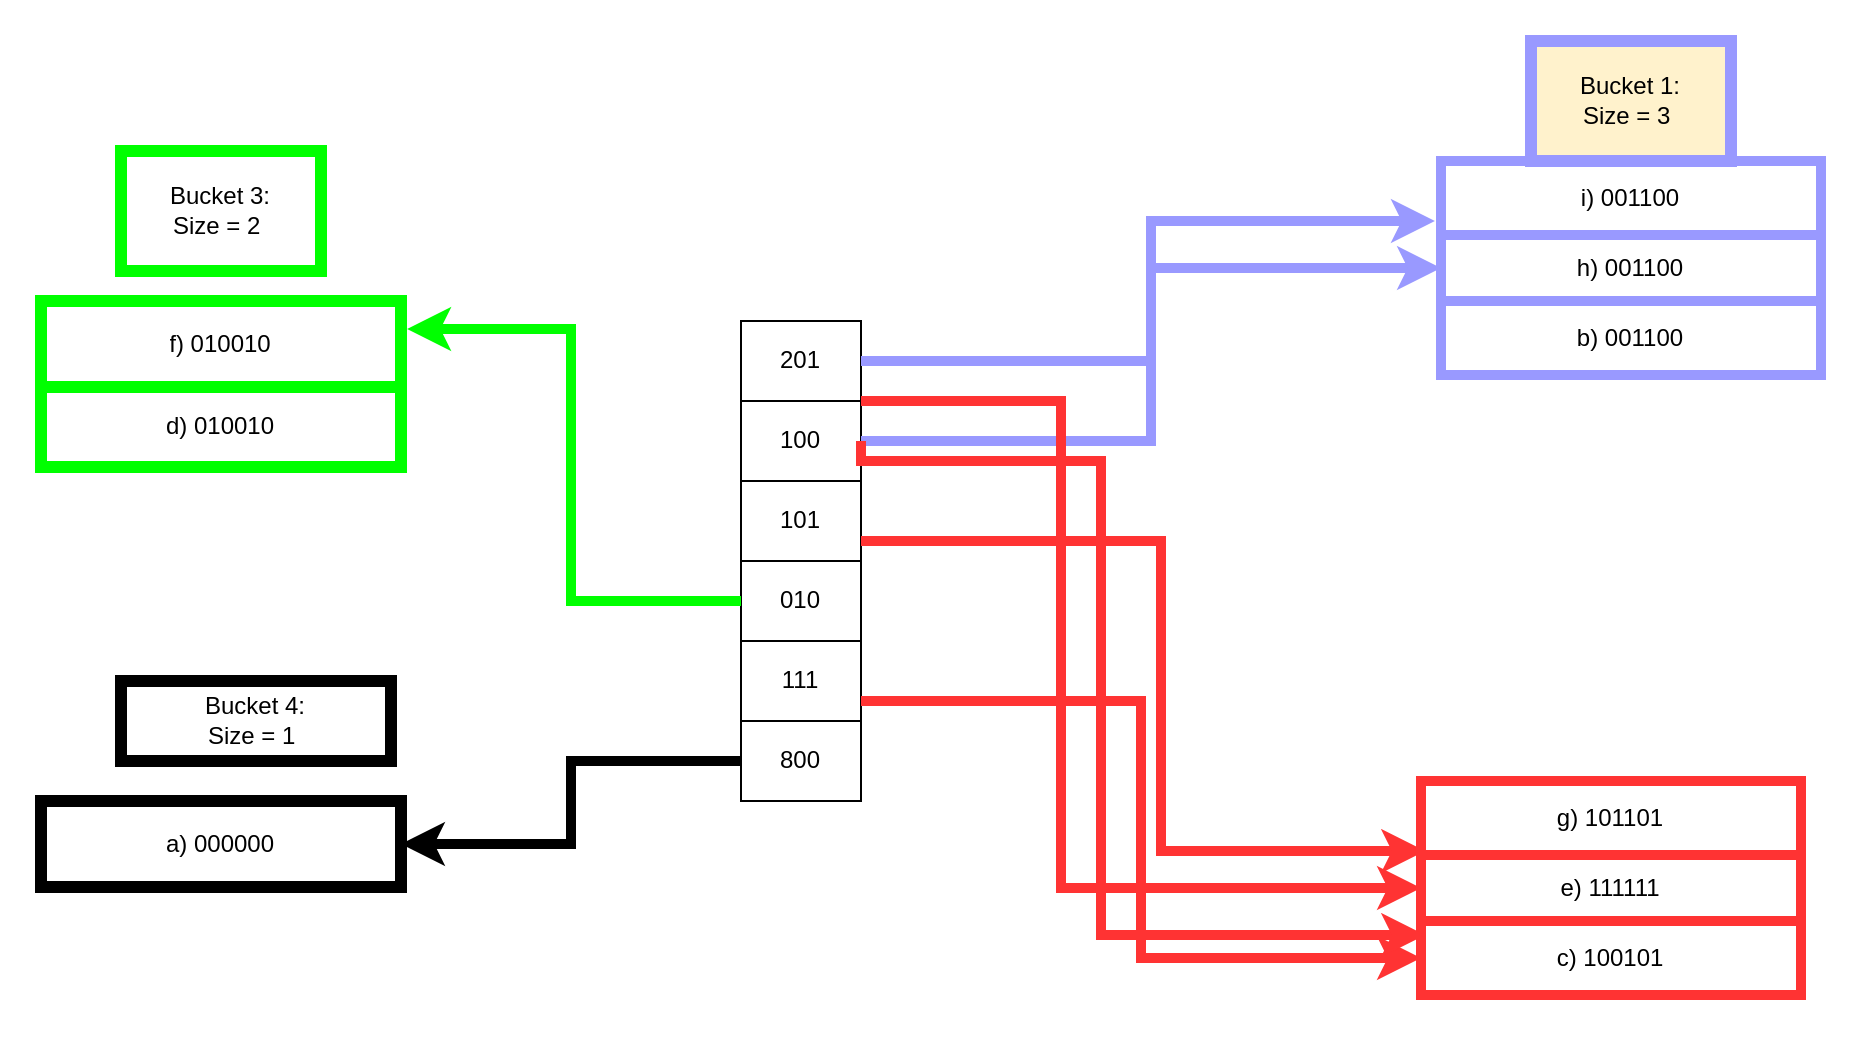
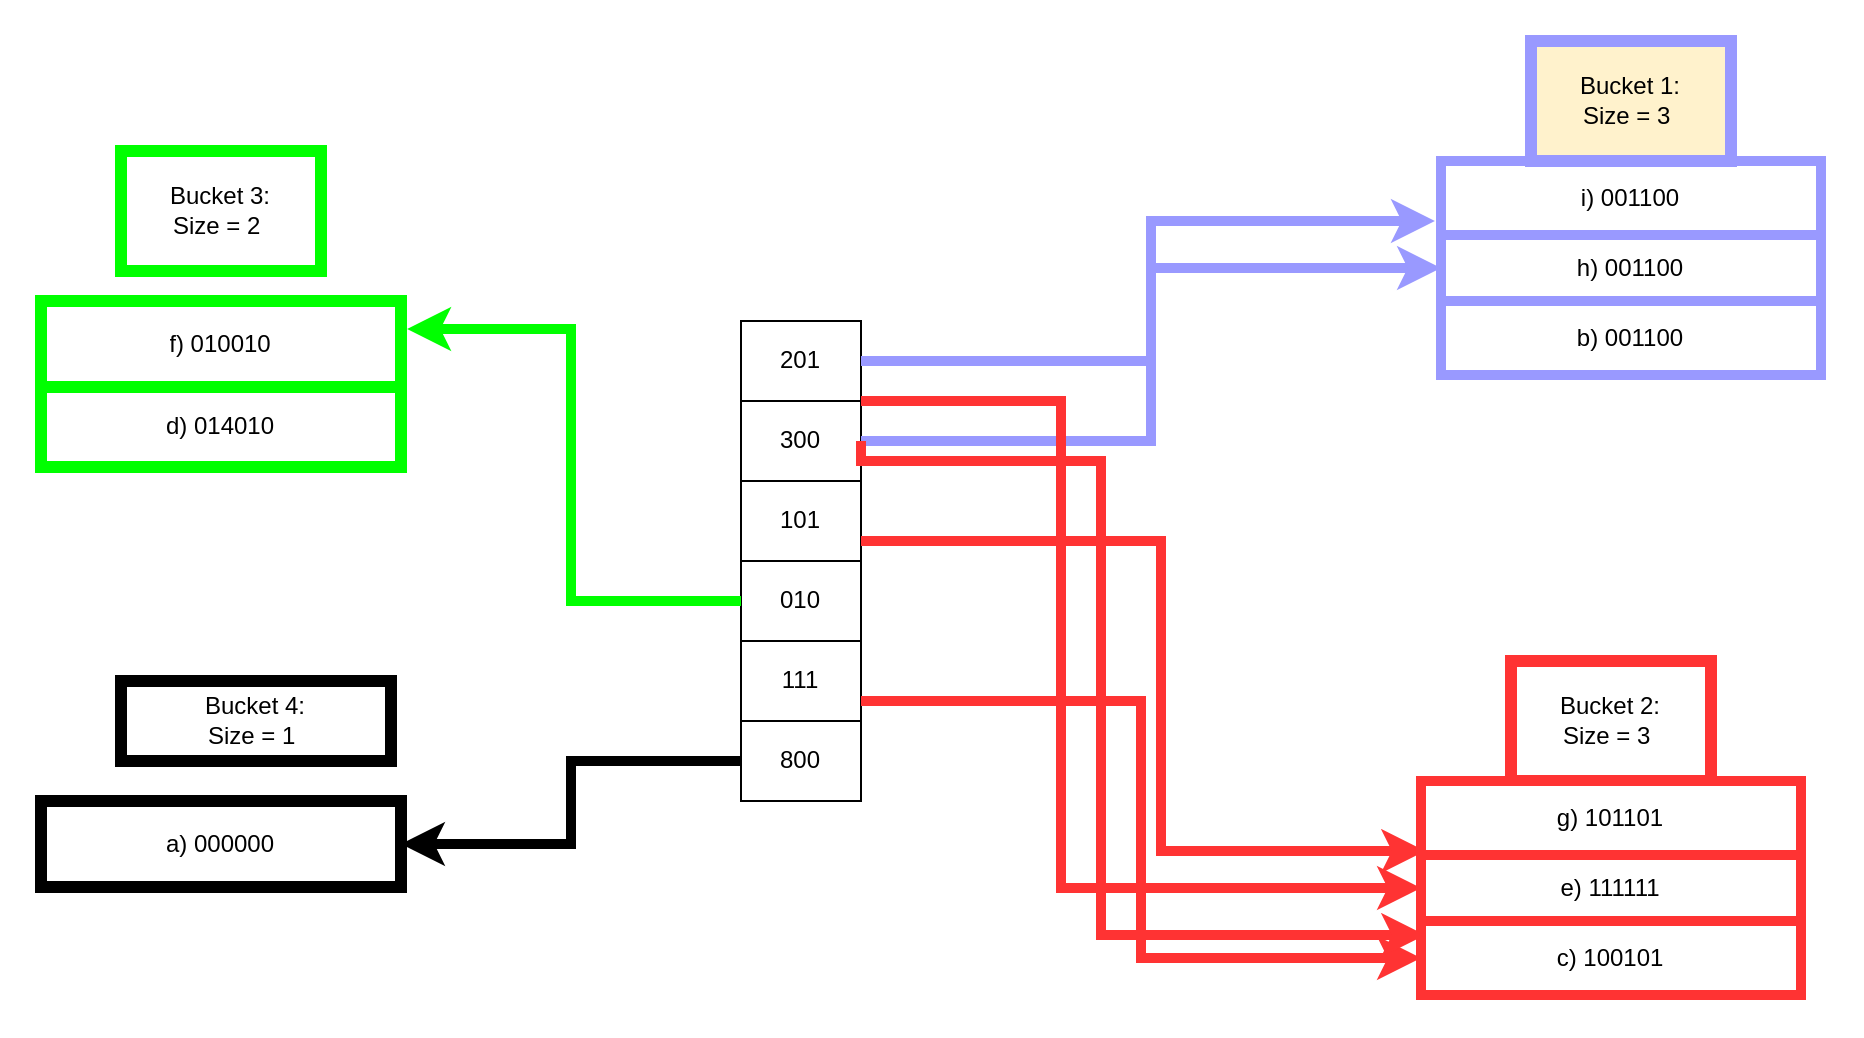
(221, 427) -> (221, 427)
(801, 441) -> (801, 441)
none -> (1611, 721)
